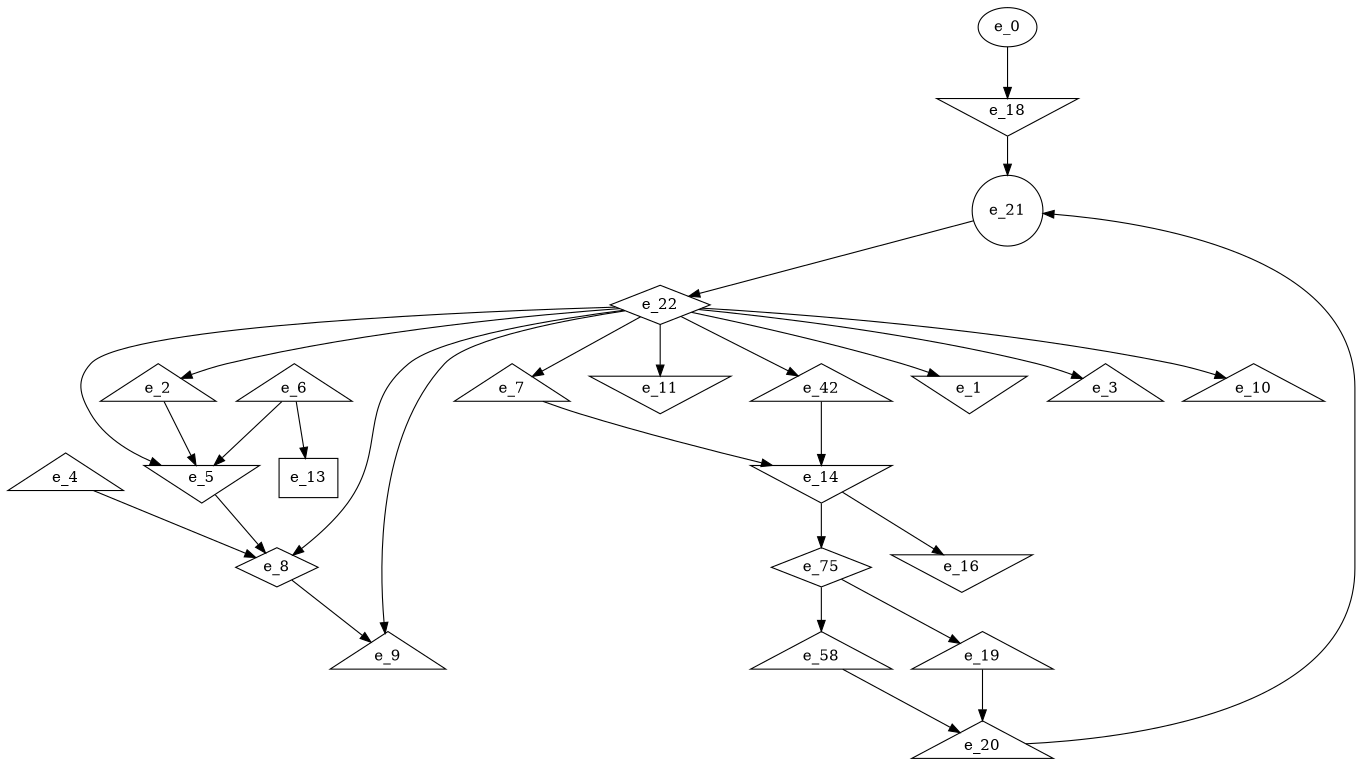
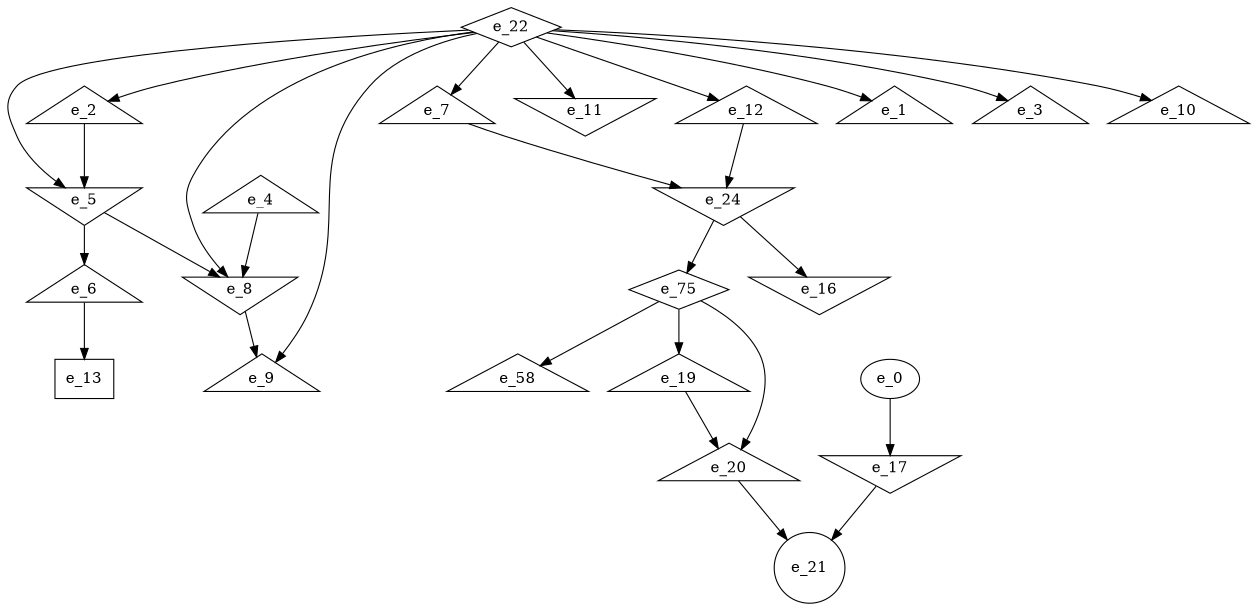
(1008, 111) -> (890, 468)
(837, 257) -> none
(821, 389) -> (746, 111)
(969, 389) -> (895, 111)
(252, 430) -> (84, 240)
(821, 478) -> (724, 200)
(277, 567) -> (240, 290)
(896, 698) -> (761, 359)
